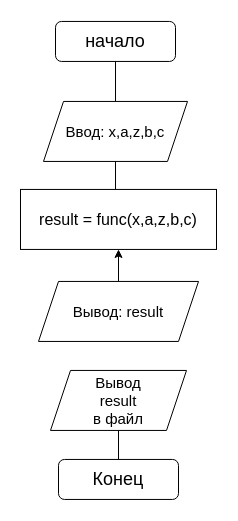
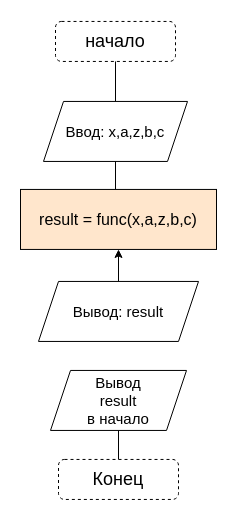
(116, 41) -> (116, 41)
(119, 219) -> (119, 219)
(119, 401) -> (119, 401)
(119, 479) -> (119, 479)
